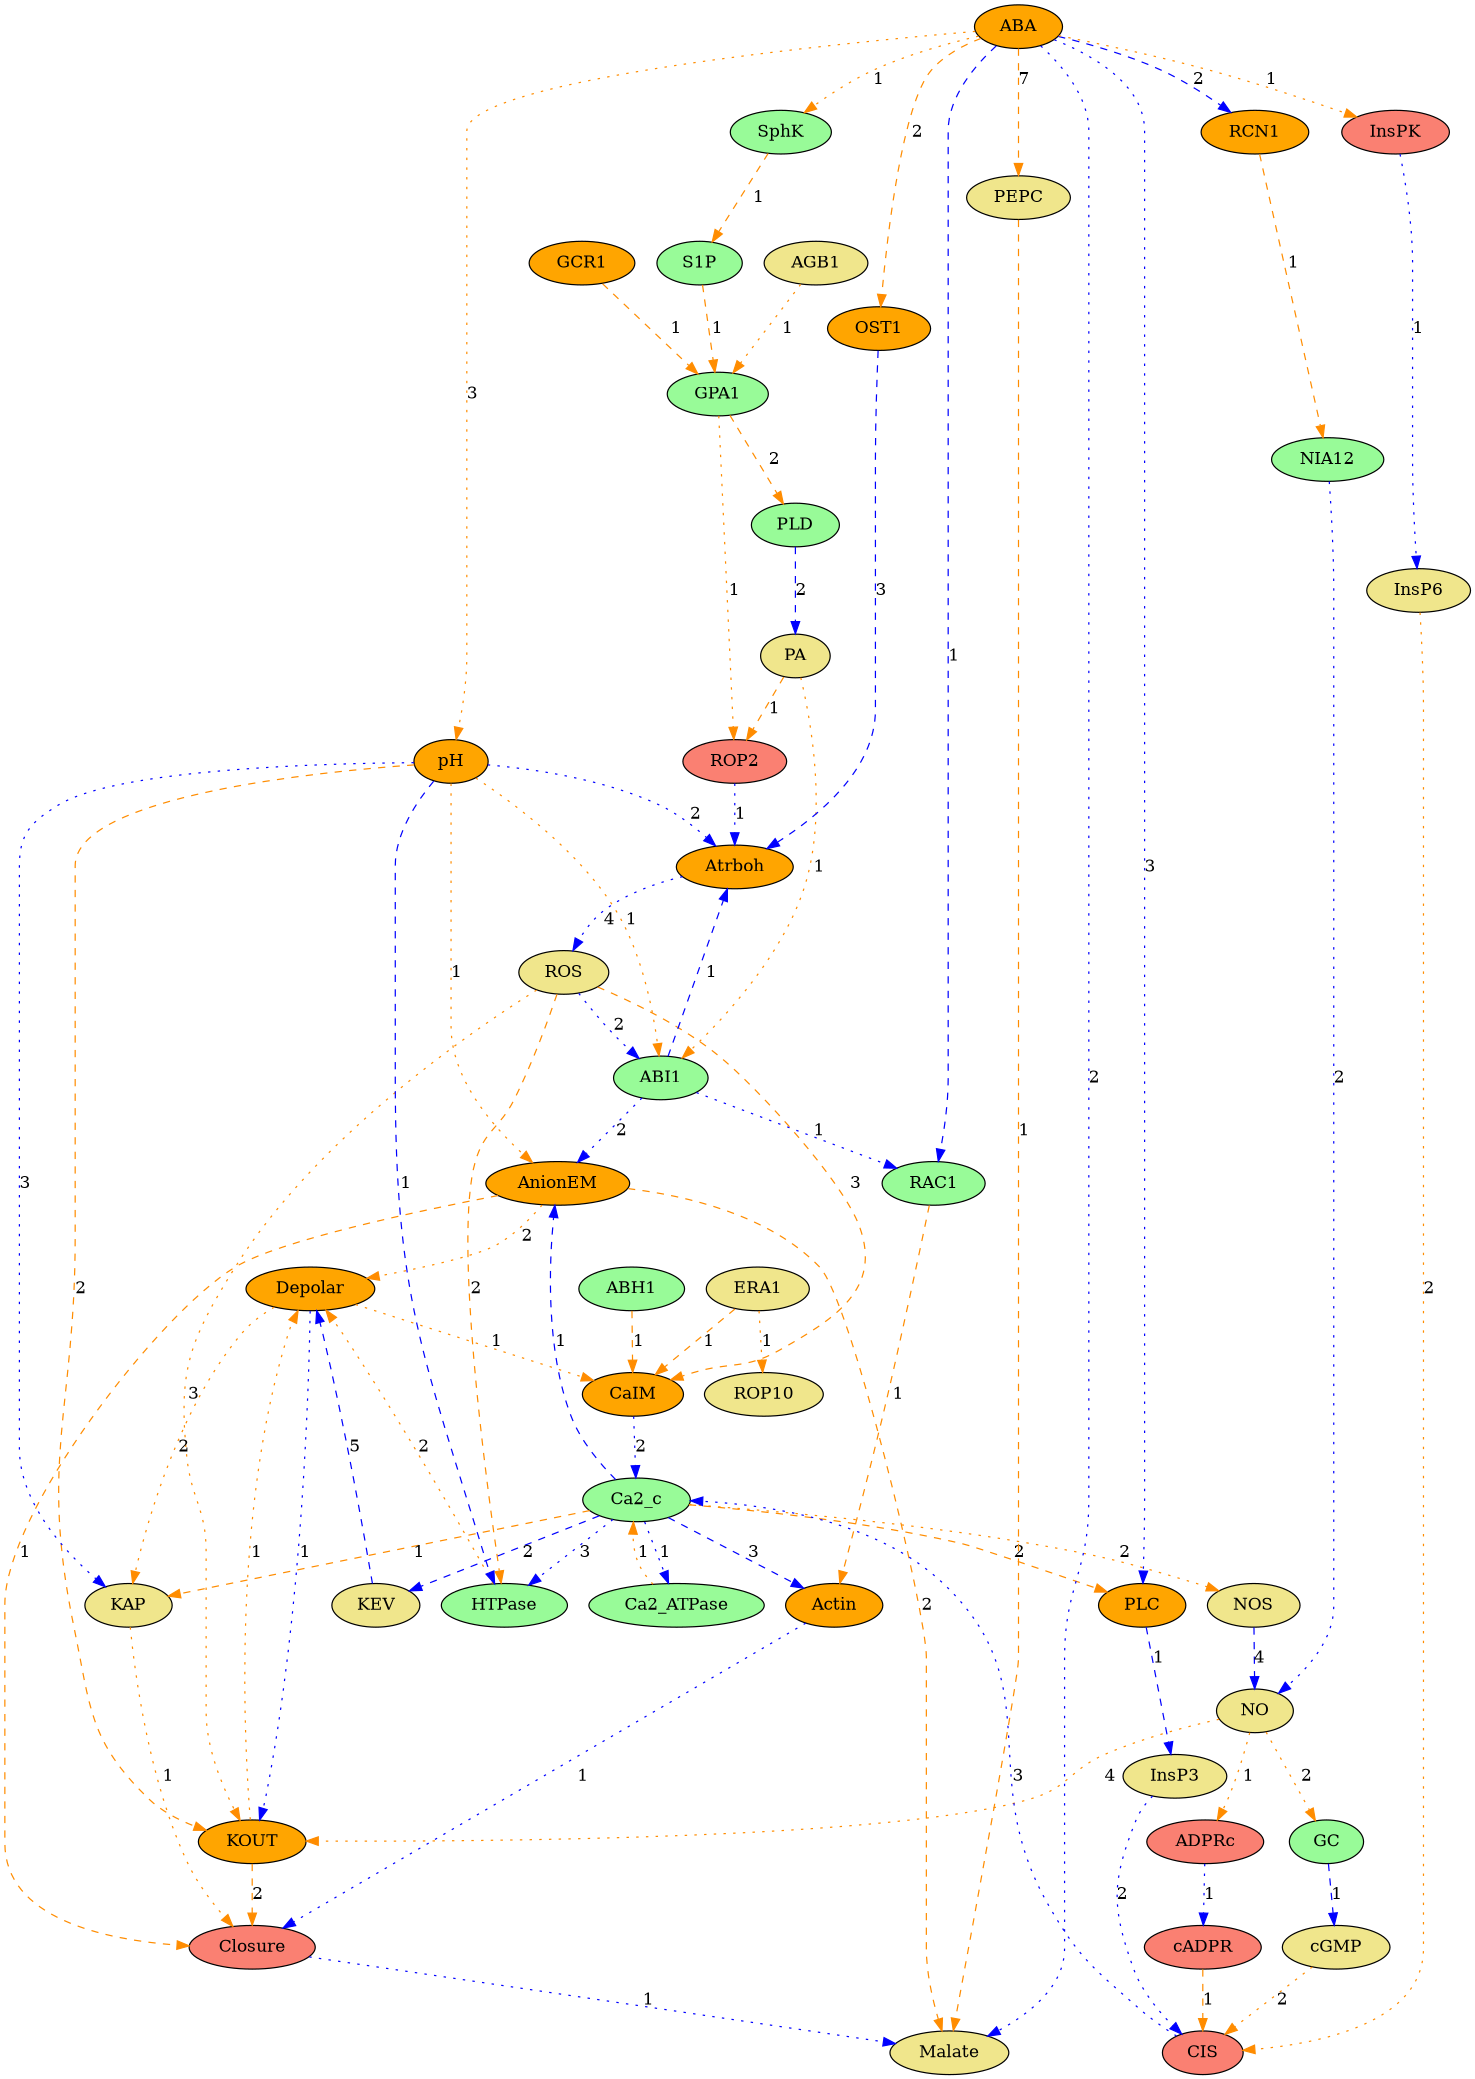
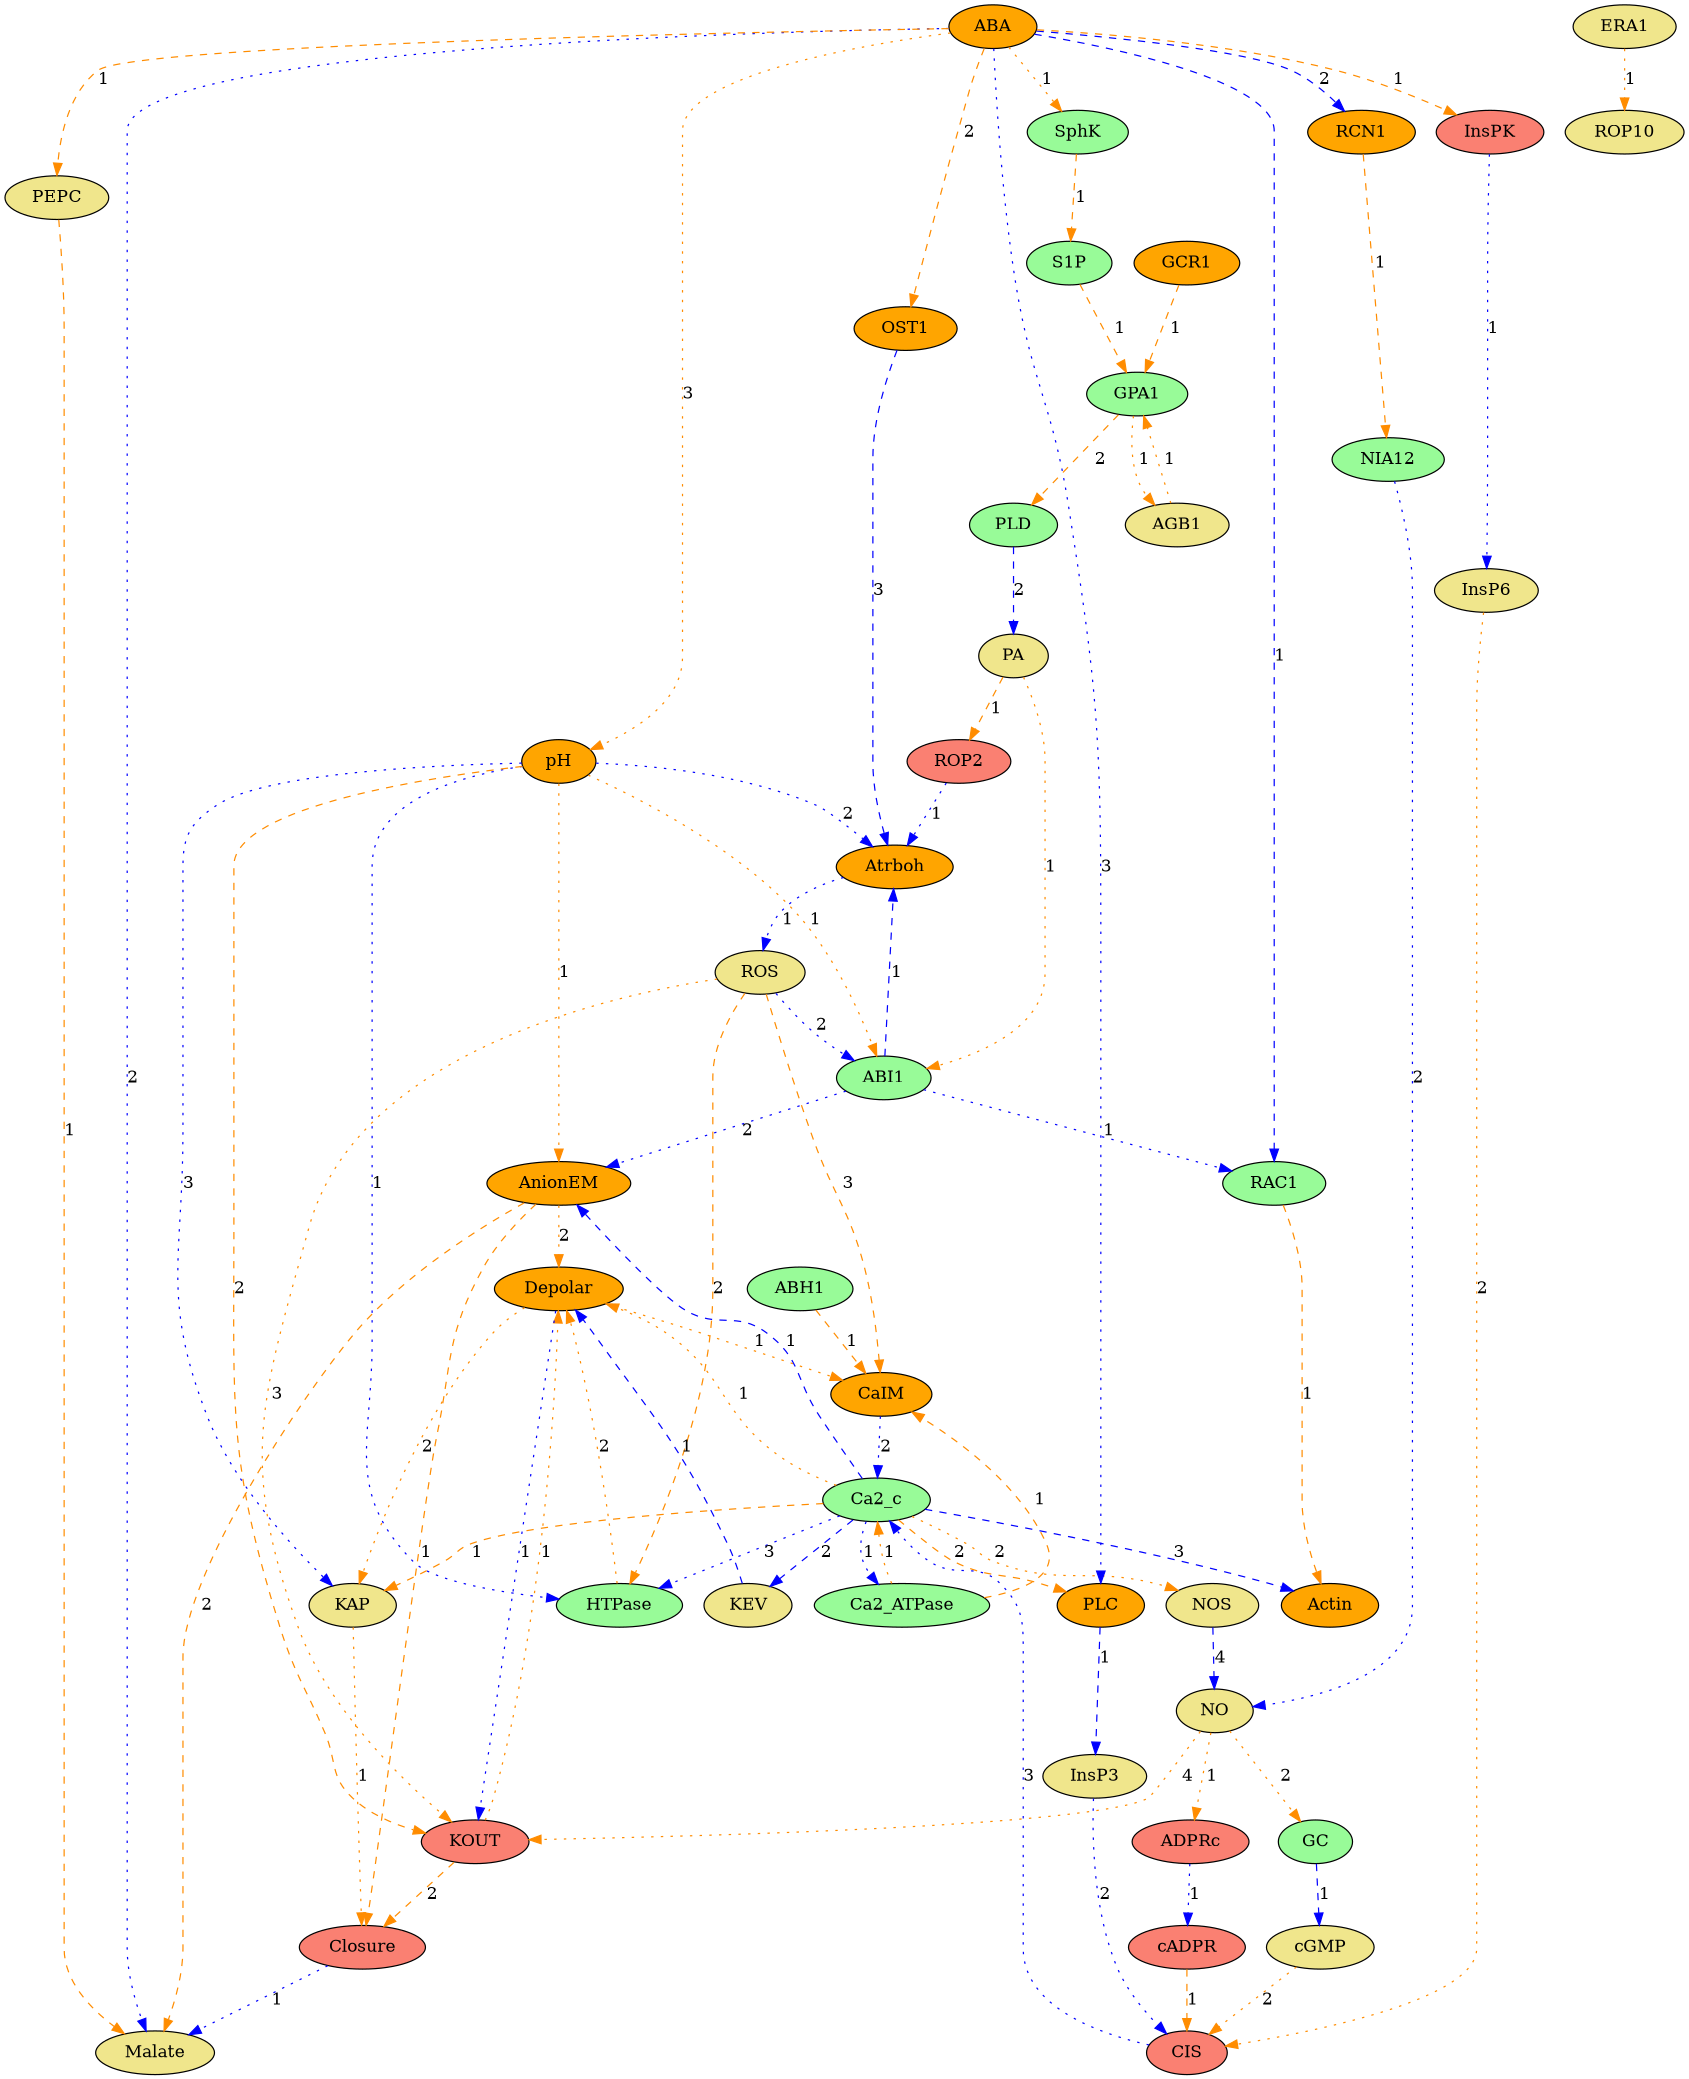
(1204, 69) -> (1286, 59)
(1025, 79) -> (104, 79)
(726, 572) -> (1133, 457)
(610, 920) -> (788, 920)
(398, 1178) -> (372, 1193)
(700, 1338) -> (1025, 1508)
none -> (726, 1398)
(355, 1447) -> (687, 1447)
(550, 1773) -> none
(252, 1842) -> (475, 1842)
